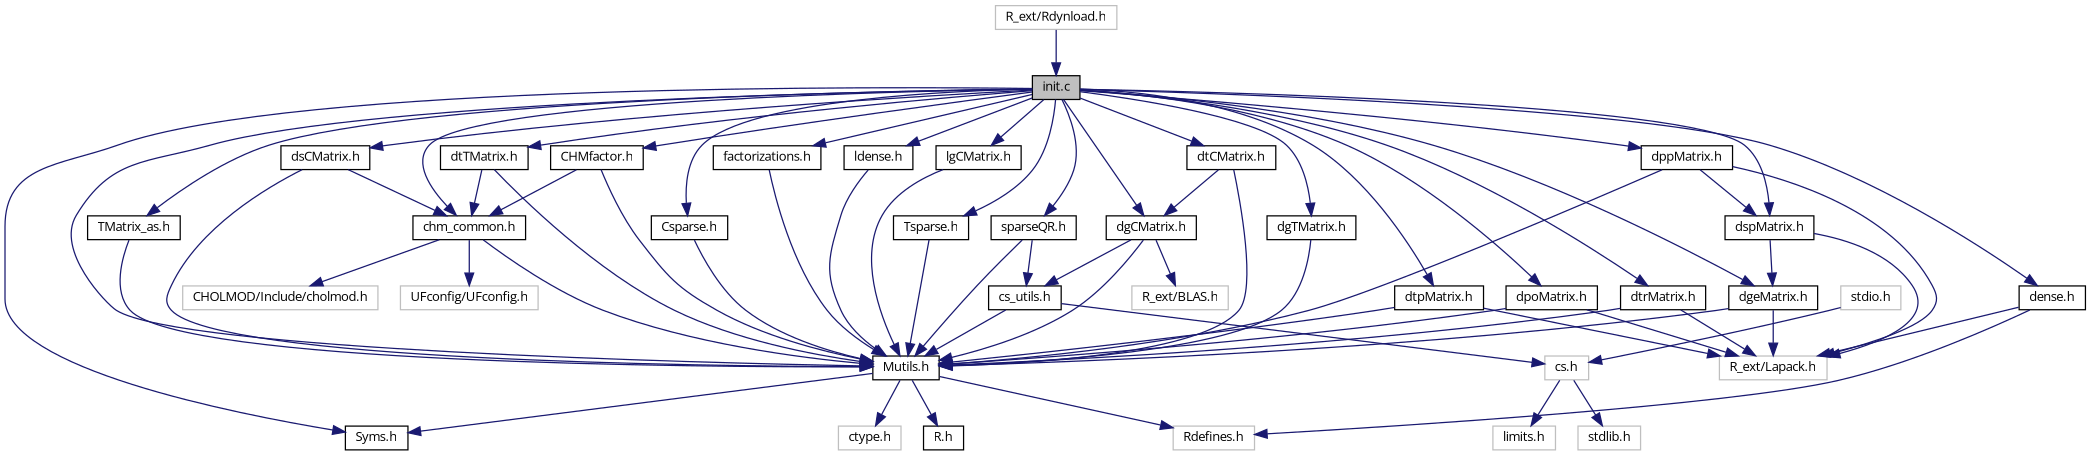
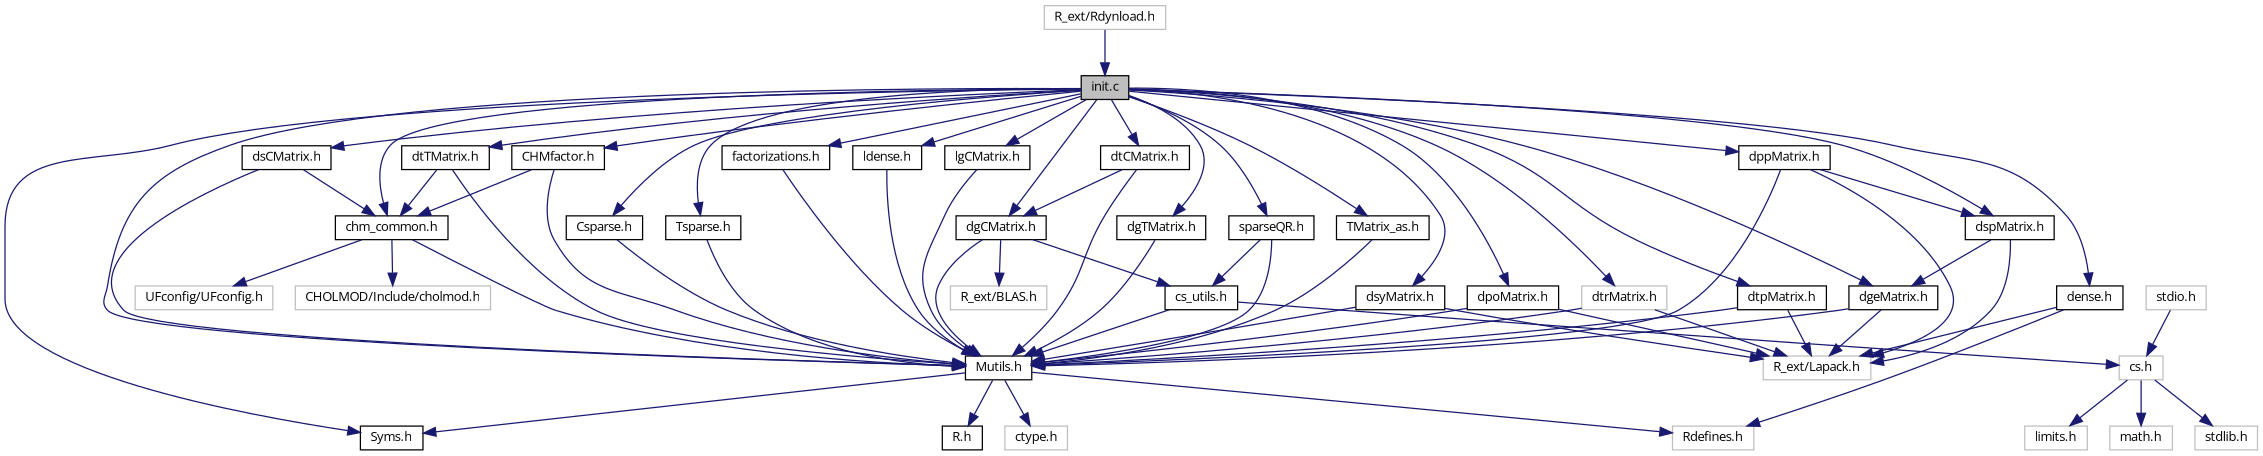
none -> (1400, 298)
(1663, 298) -> (1624, 298)
none -> (2141, 438)
